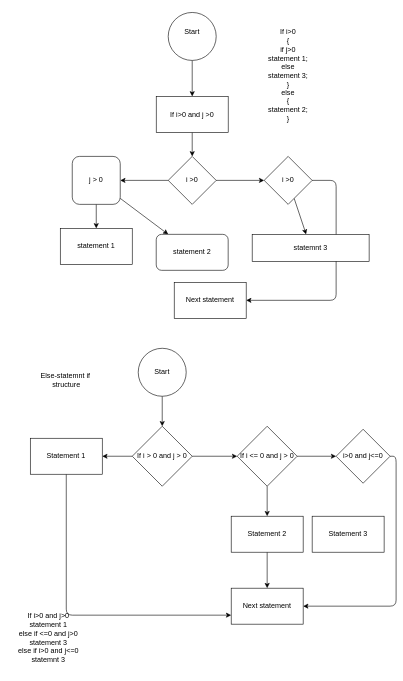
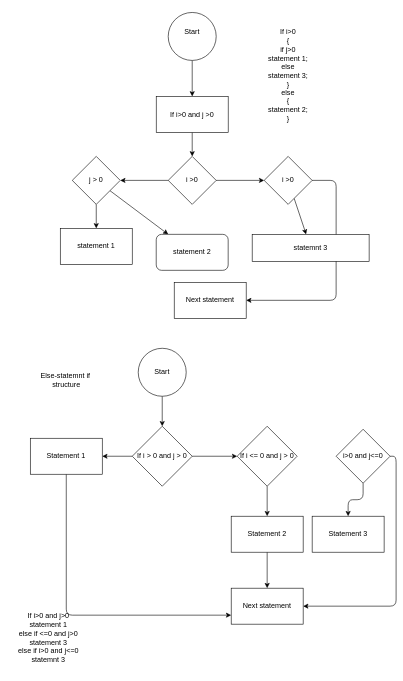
(96, 180) -> (96, 180)
(330, 456) -> none
none -> (358, 500)
